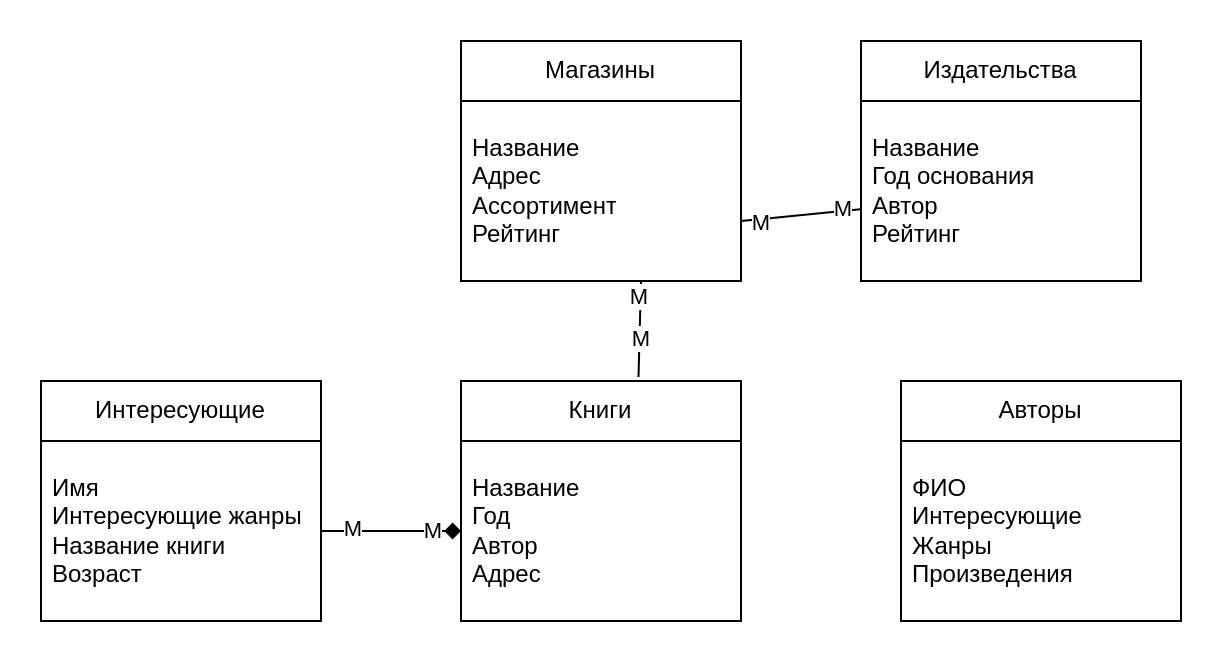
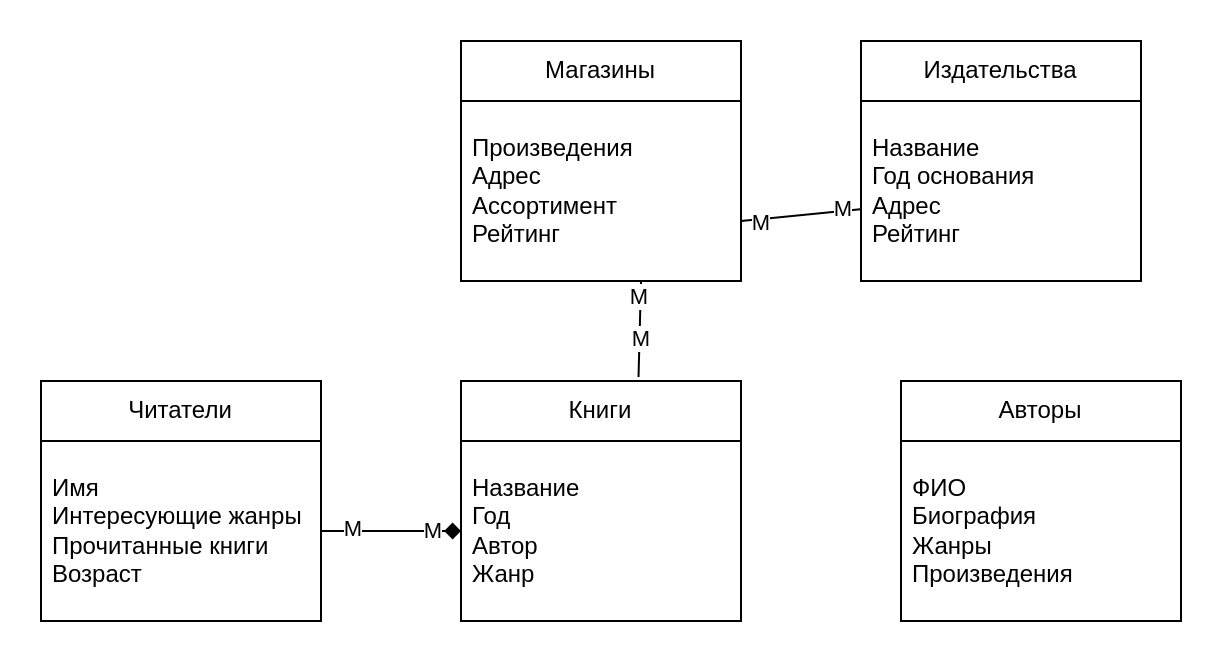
(547, 191) -> (554, 191)
(957, 191) -> (957, 191)
(181, 411) -> (181, 411)
(171, 531) -> (171, 531)
(527, 531) -> (527, 531)
(994, 531) -> (994, 531)
